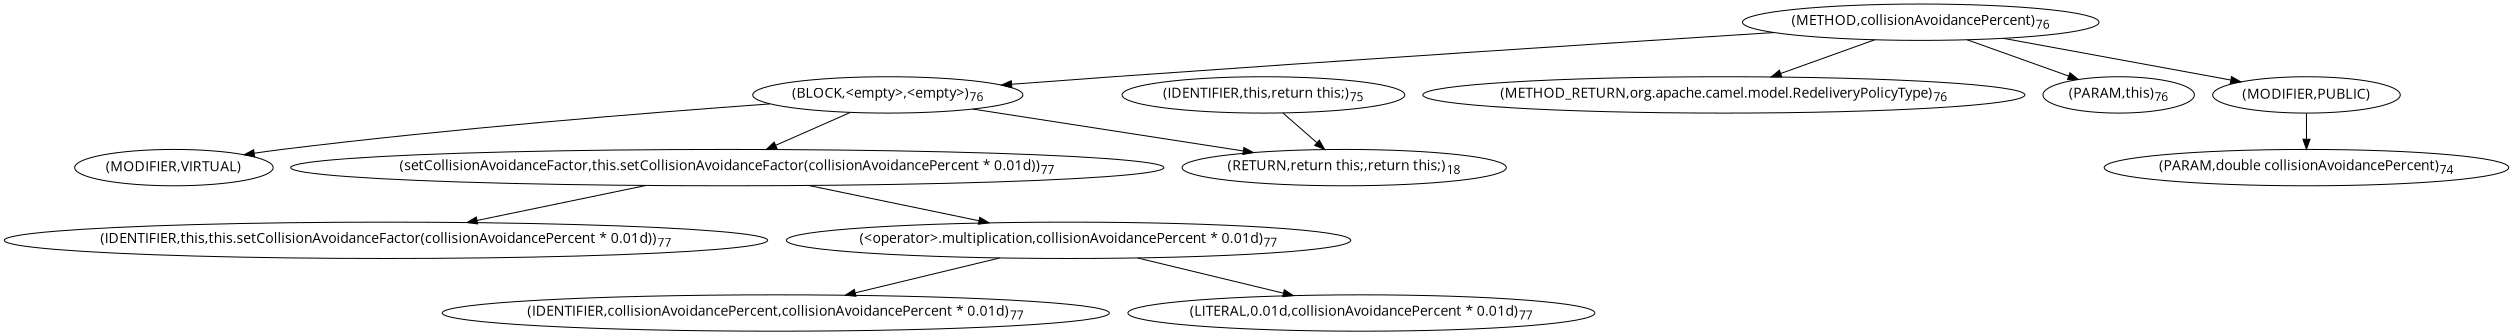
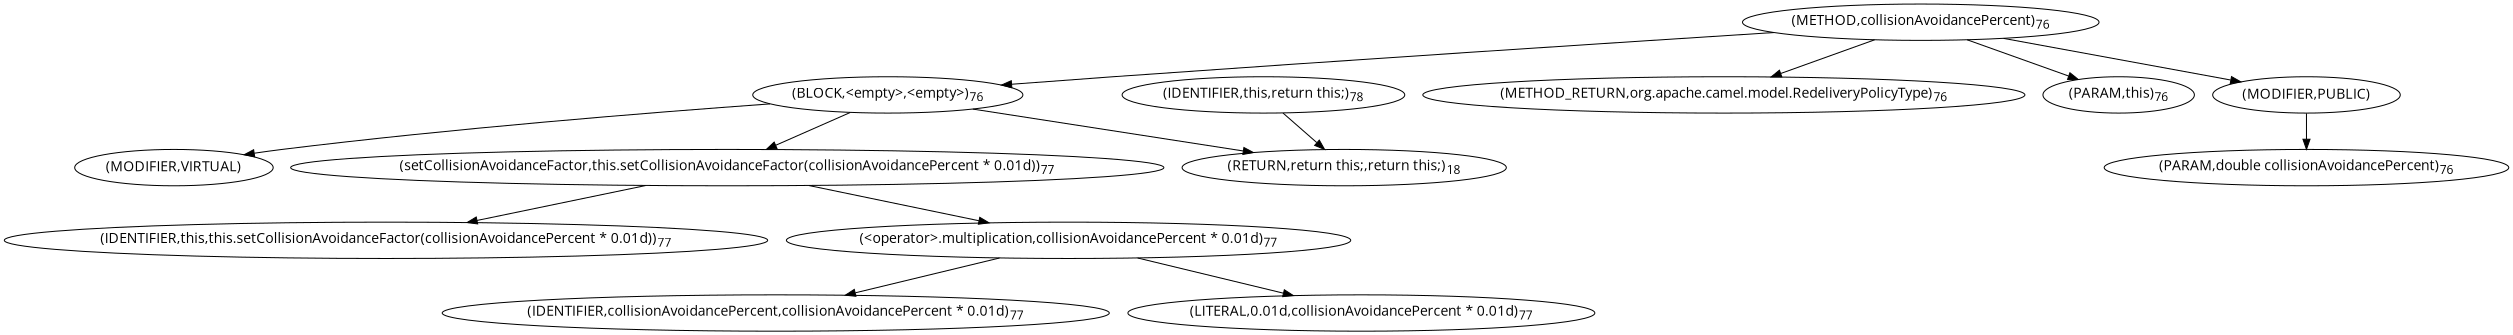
(1357, 93) -> (1357, 93)
(2447, 166) -> (2447, 166)
